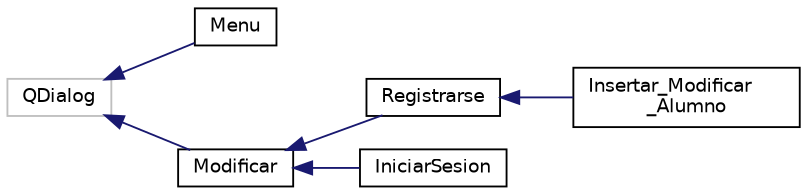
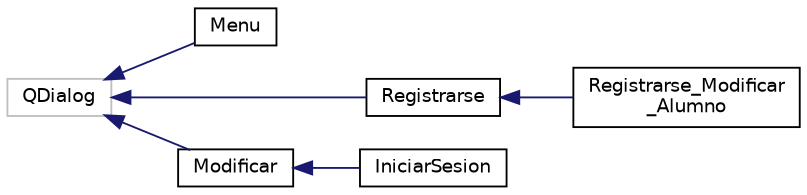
(687, 97) -> (687, 97)
(343, 129) -> (249, 97)
